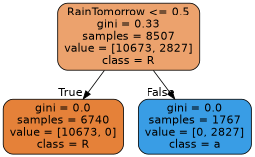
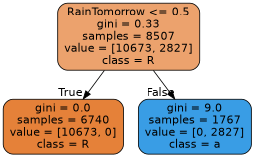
(195, 127) -> (195, 127)
